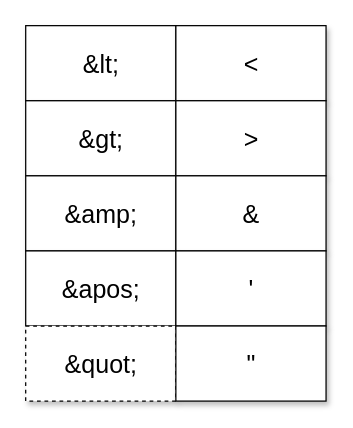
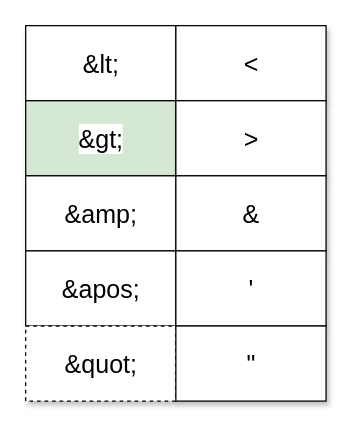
(101, 138) -> (101, 138)
